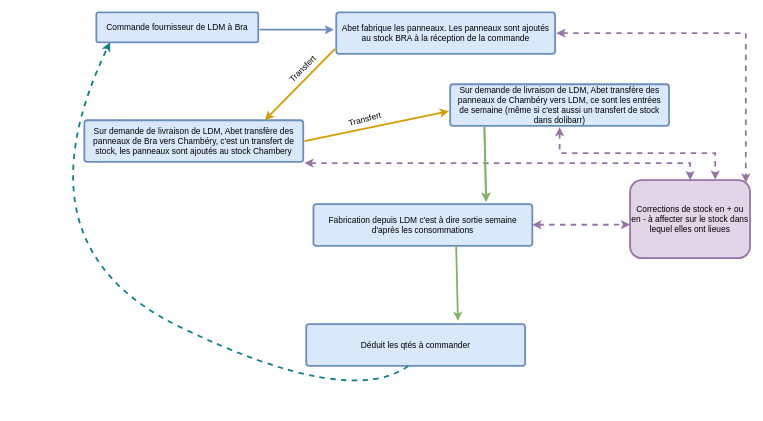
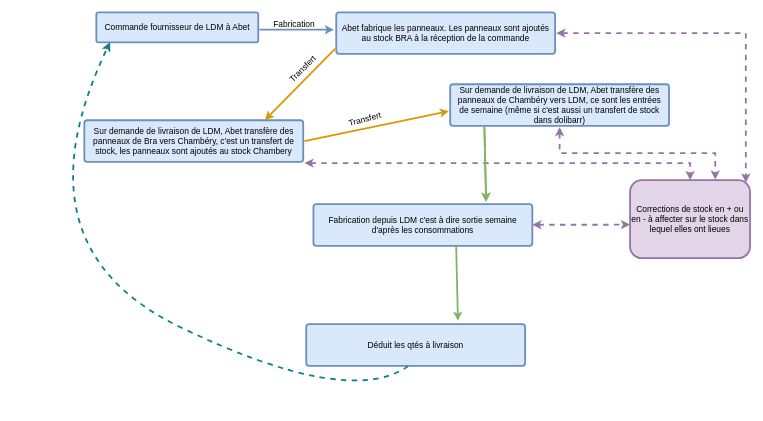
none -> (294, 24)
(177, 27) -> (177, 27)
(416, 345) -> (416, 345)
